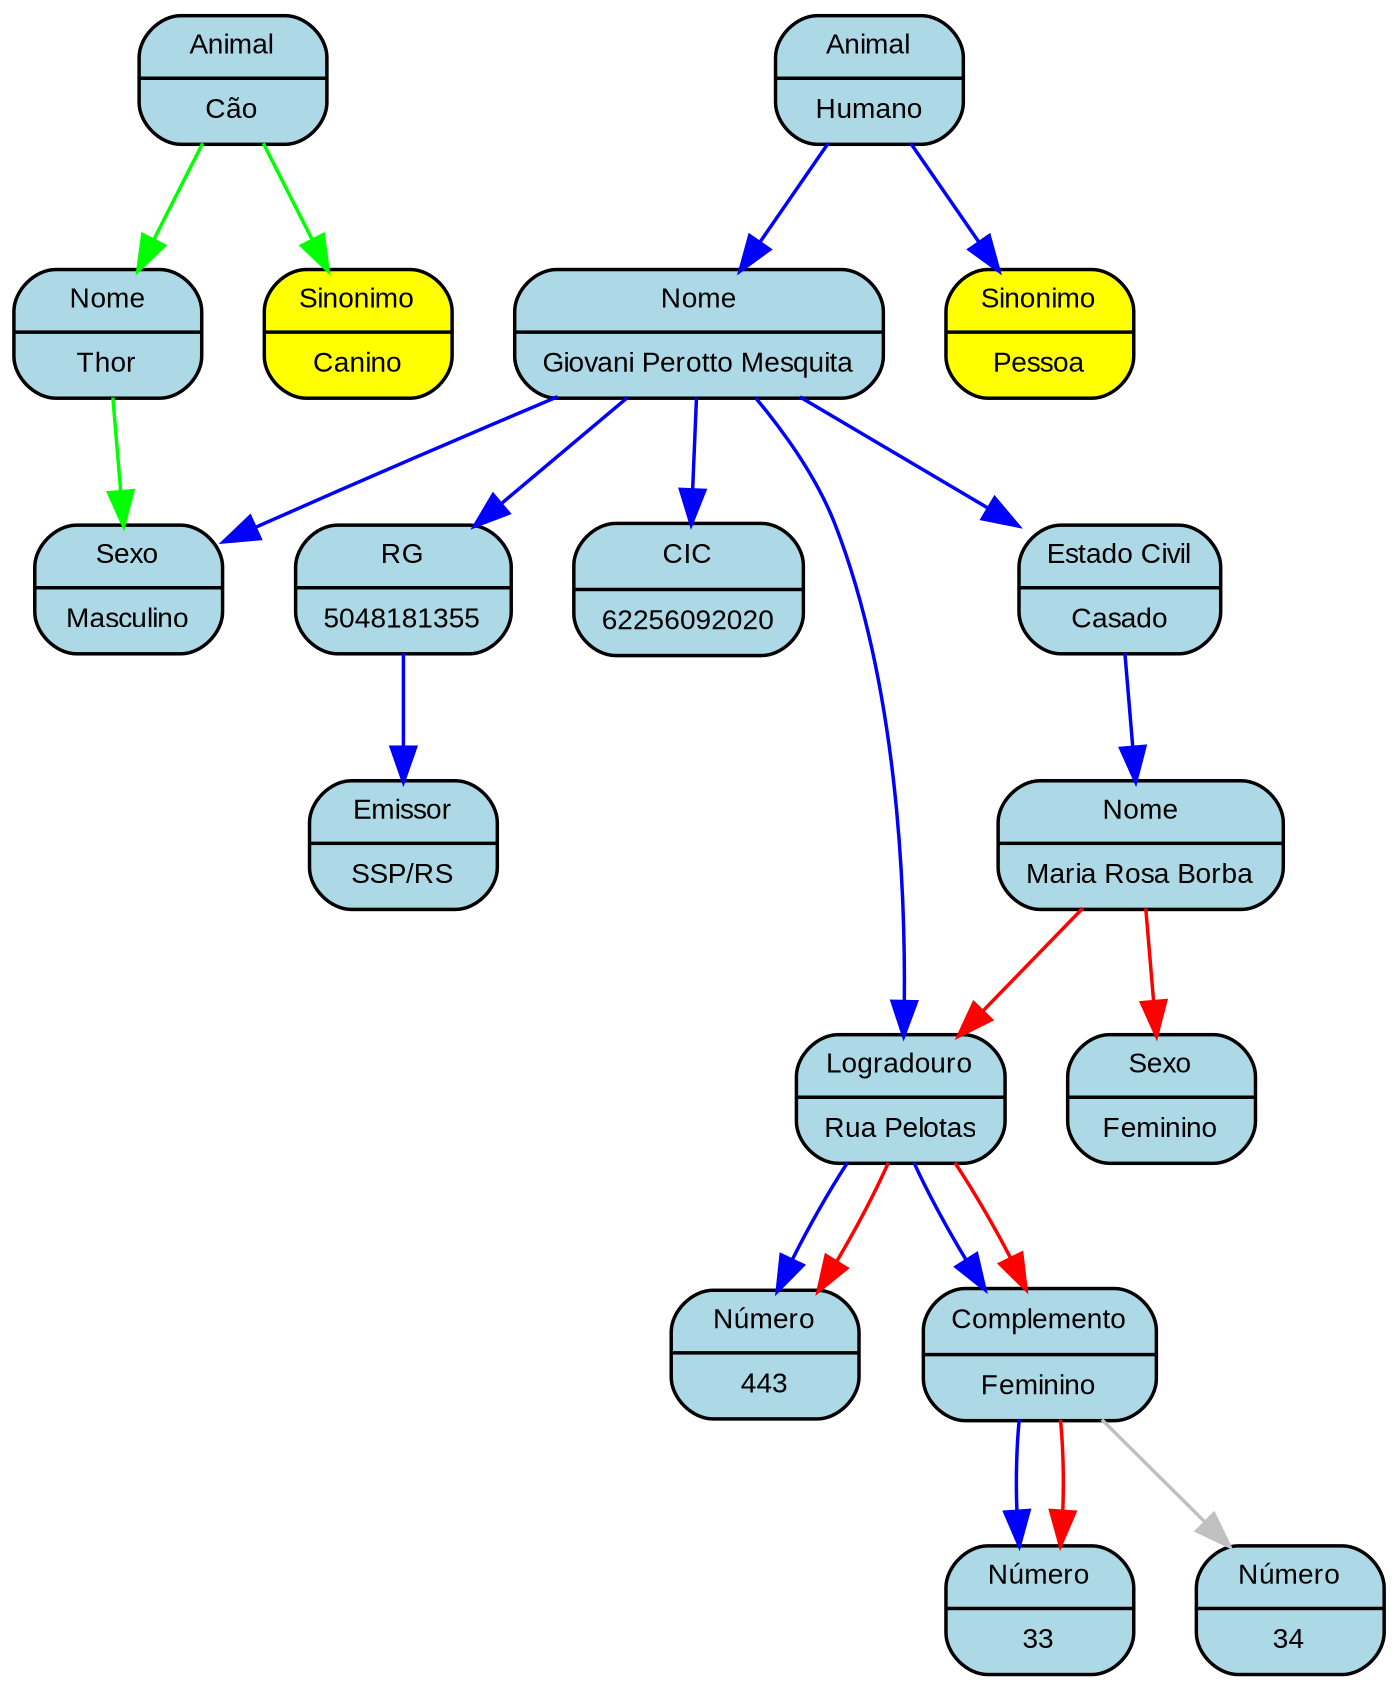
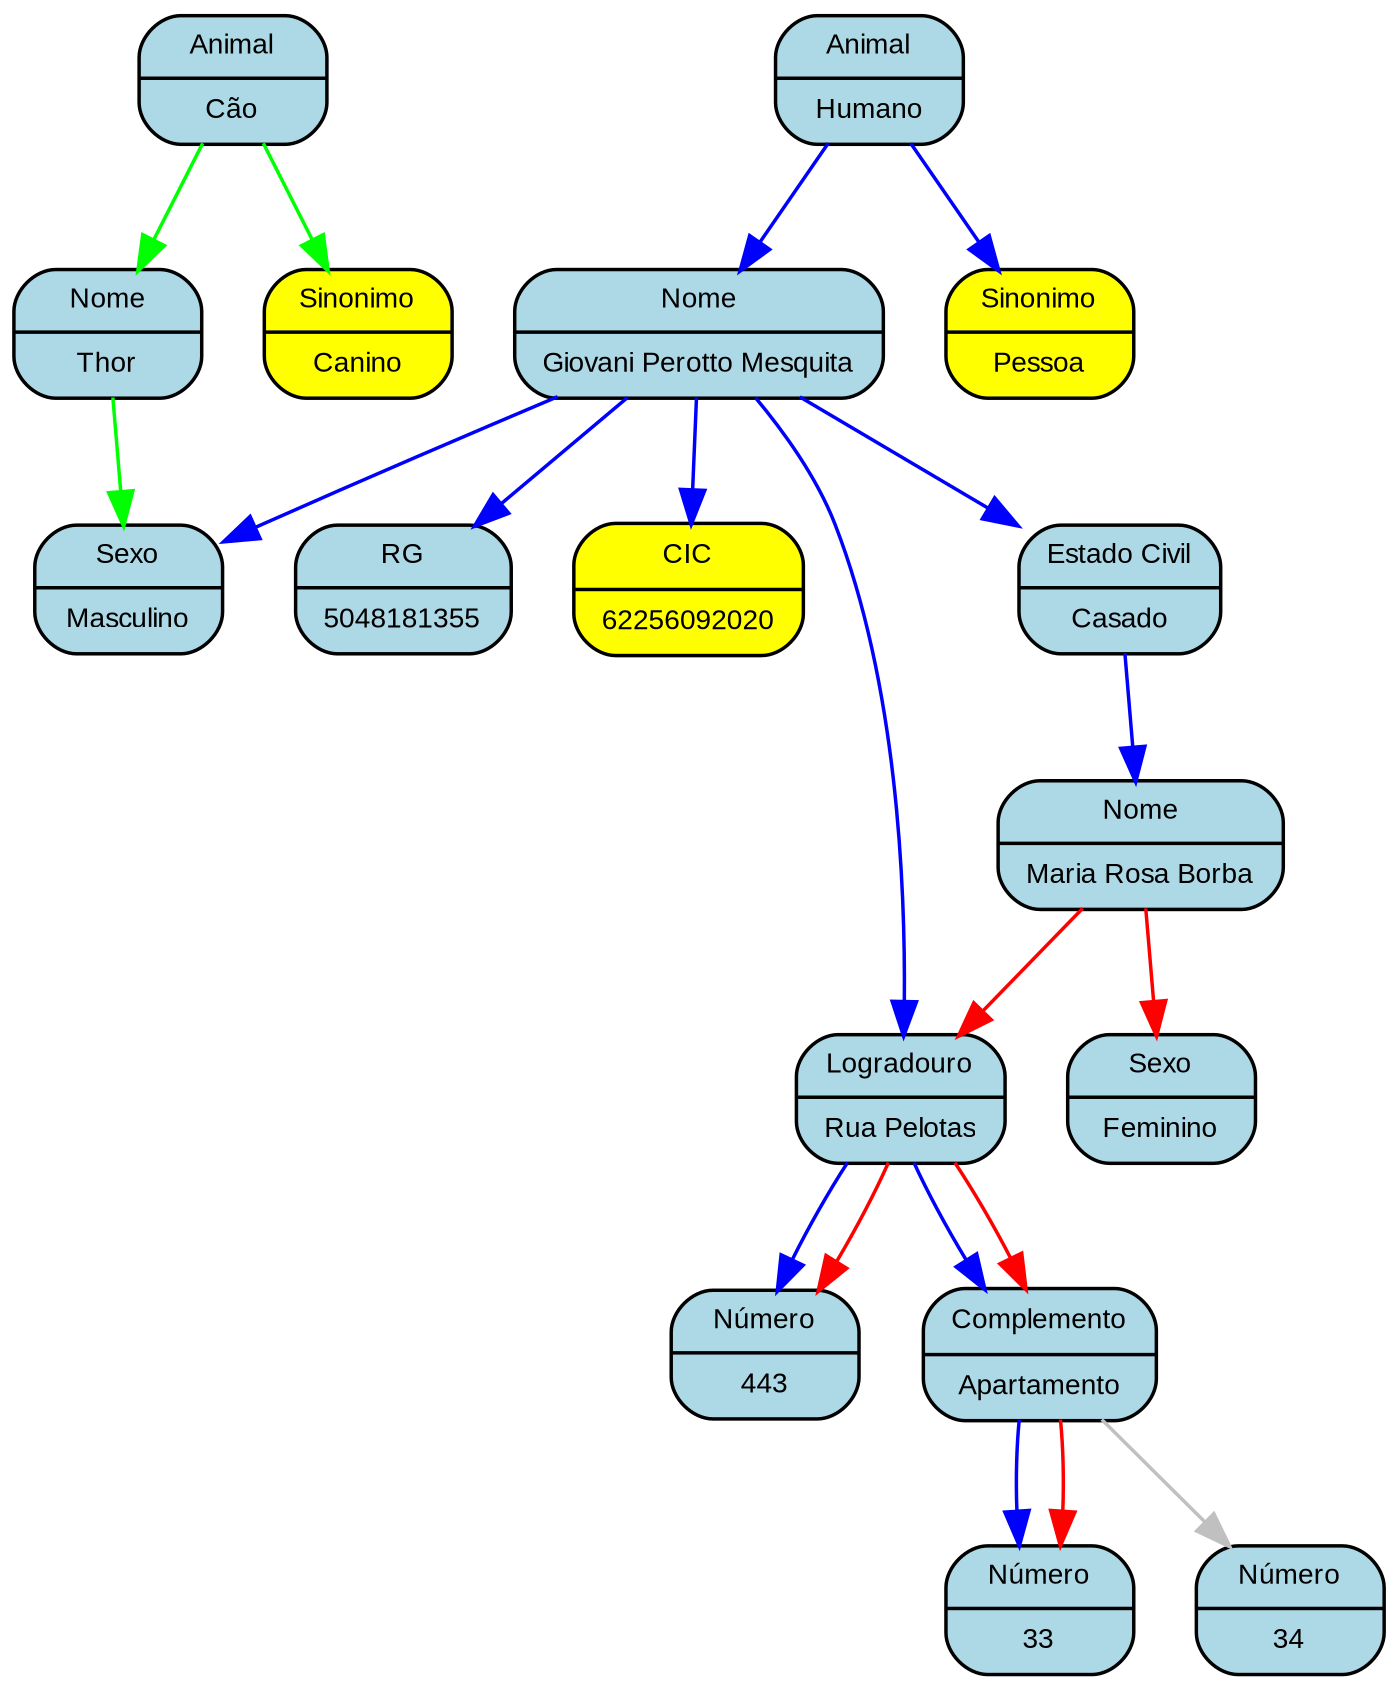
(689, 589) -> (689, 589)
(403, 845) -> none
(1040, 1386) -> (1040, 1386)
